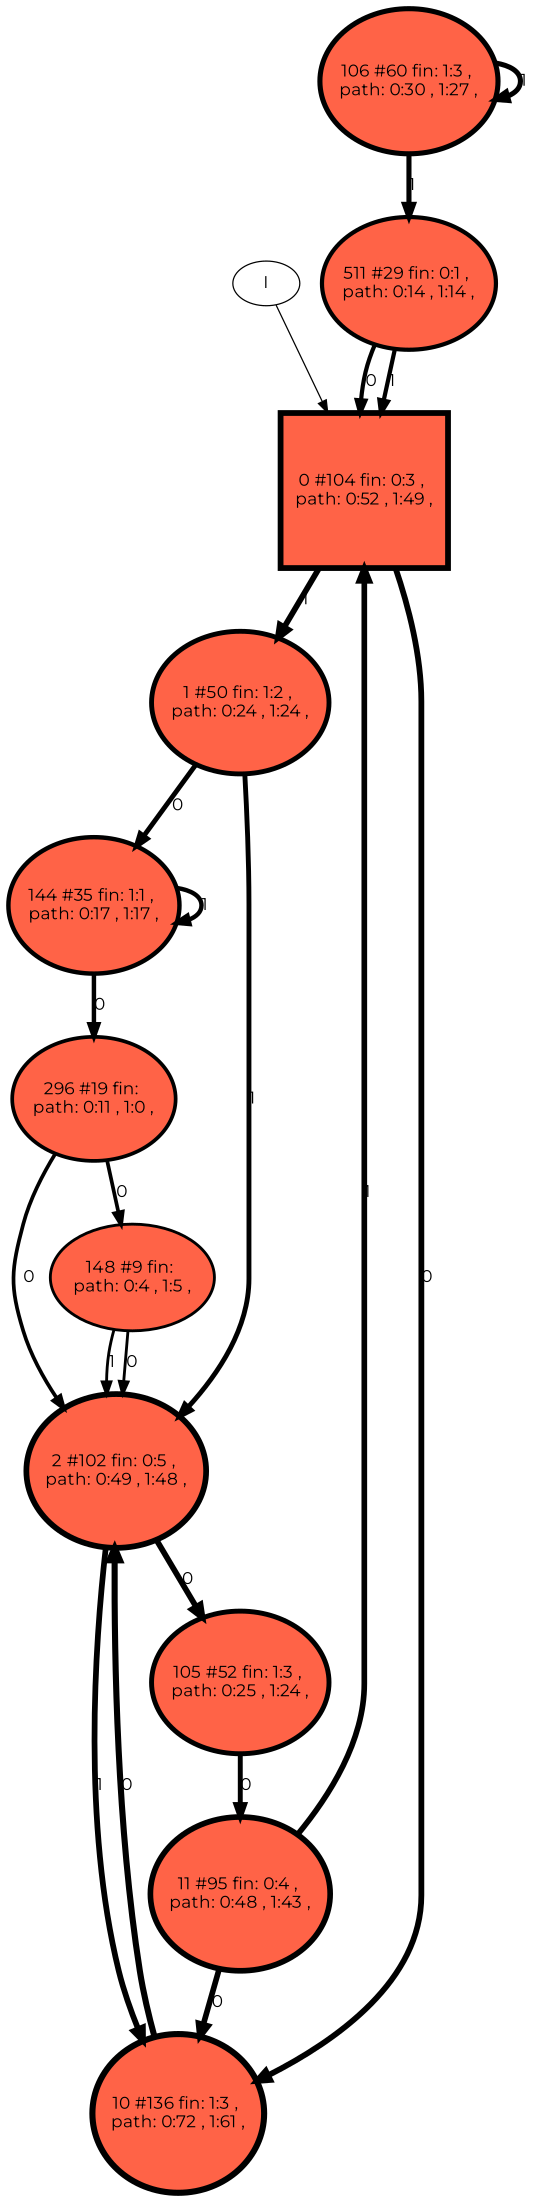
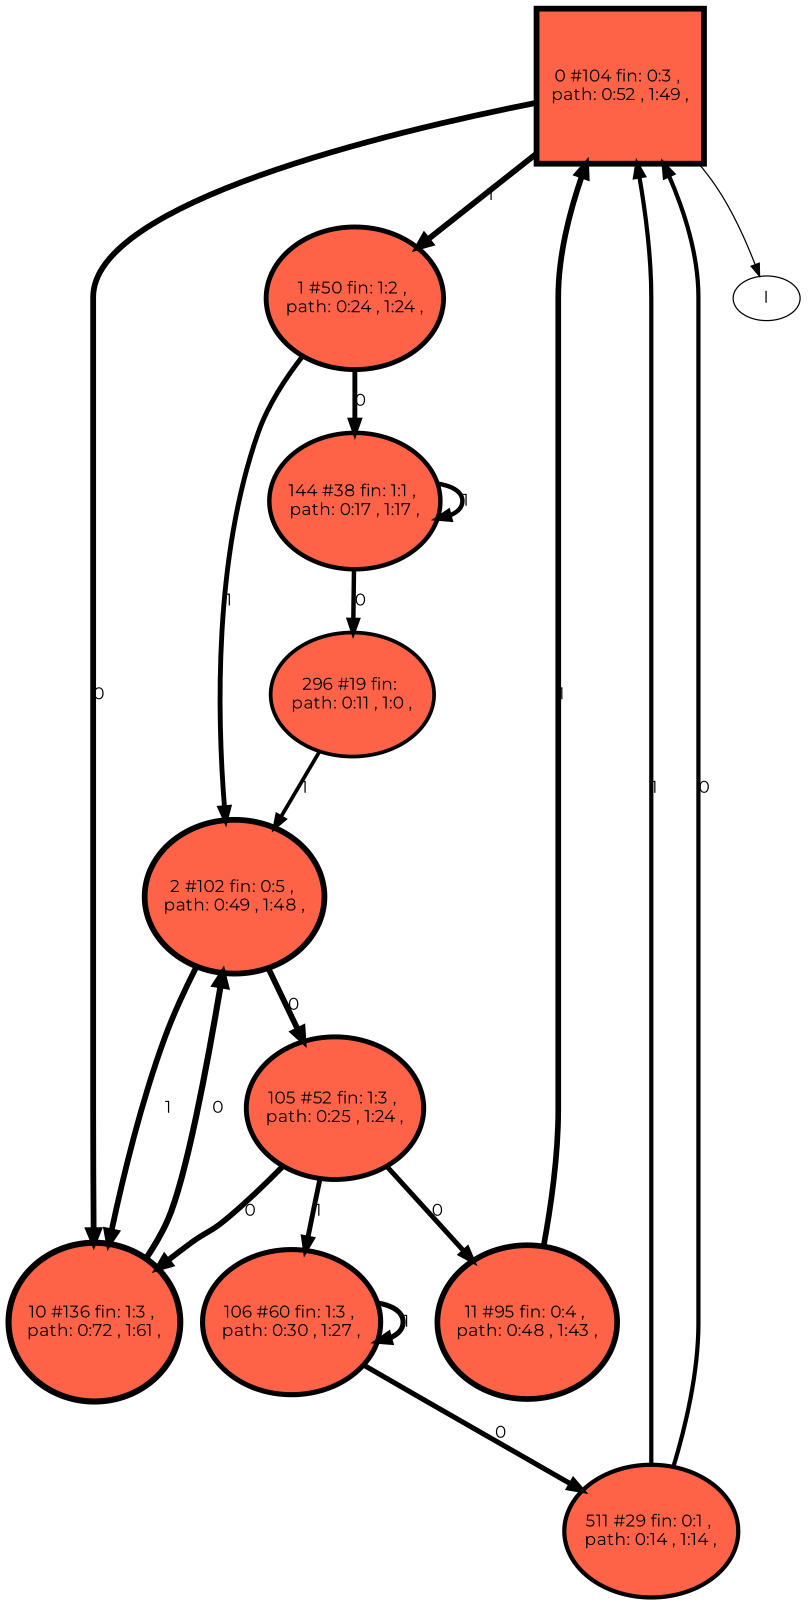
(415, 185) -> (503, 1433)
(299, 353) -> (731, 212)
(94, 905) -> (355, 501)
none -> (314, 1208)
(31, 1277) -> (308, 788)
(132, 1277) -> none
(211, 1997) -> (228, 1217)
